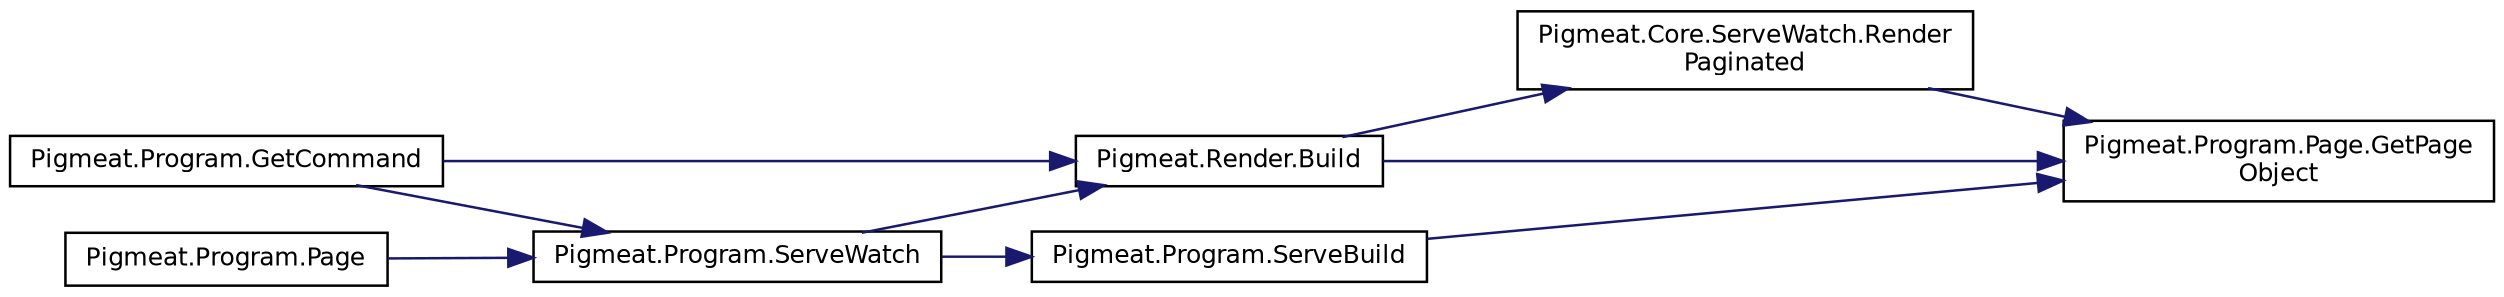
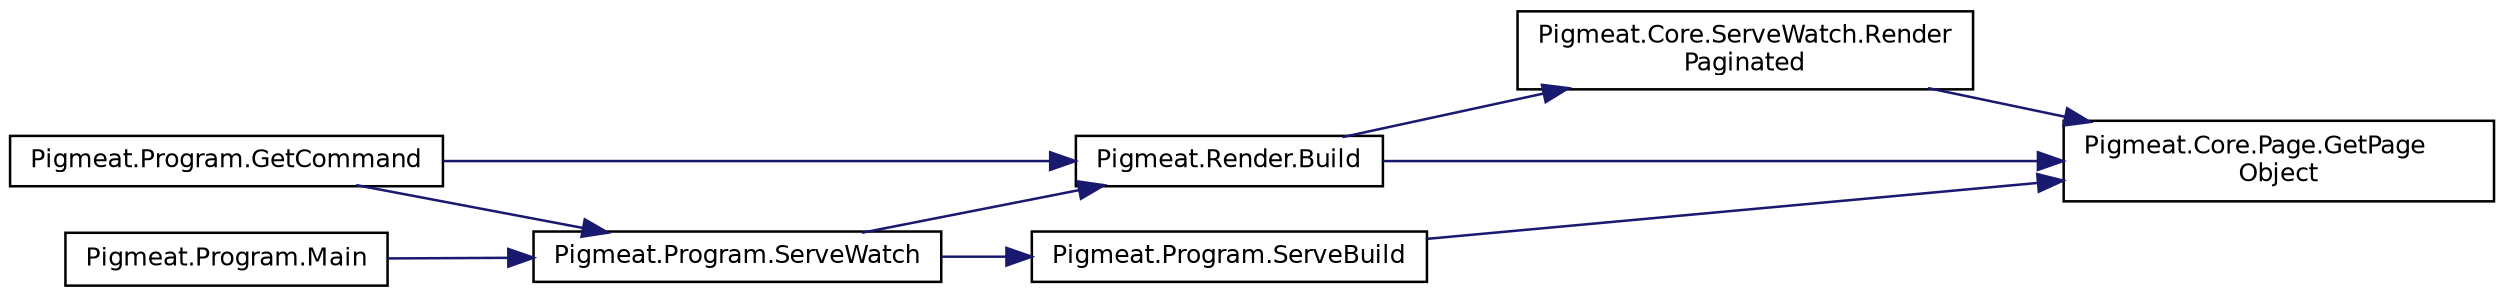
(2279, 161) -> (2279, 161)
(226, 259) -> (226, 259)
